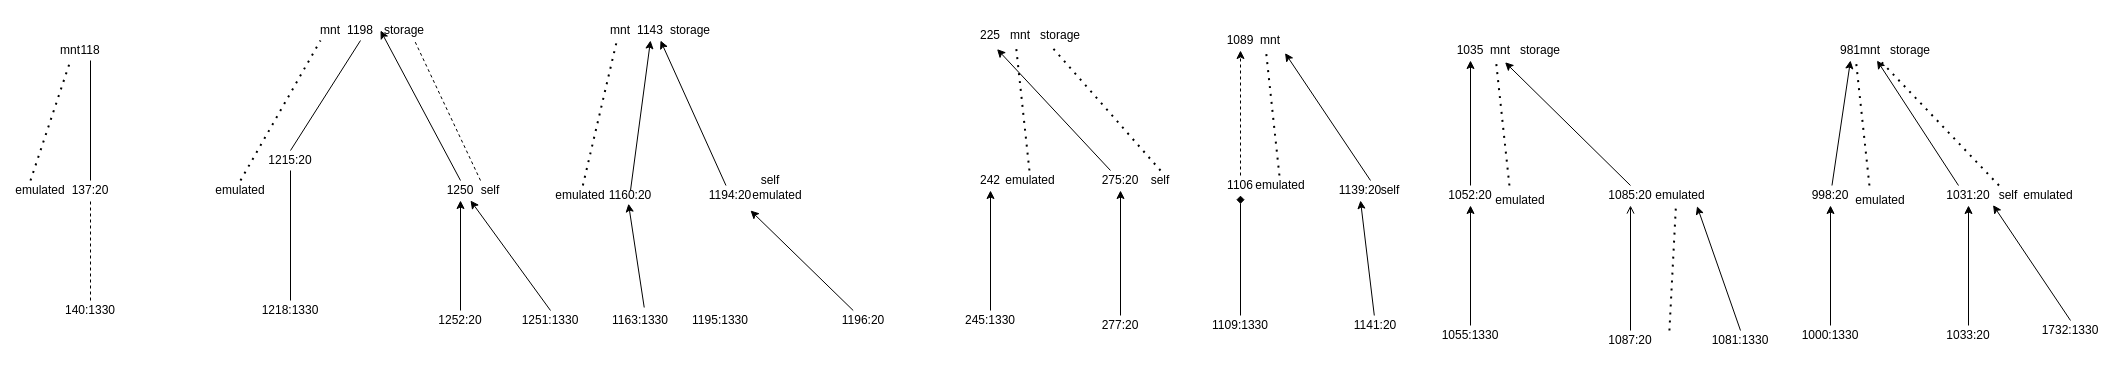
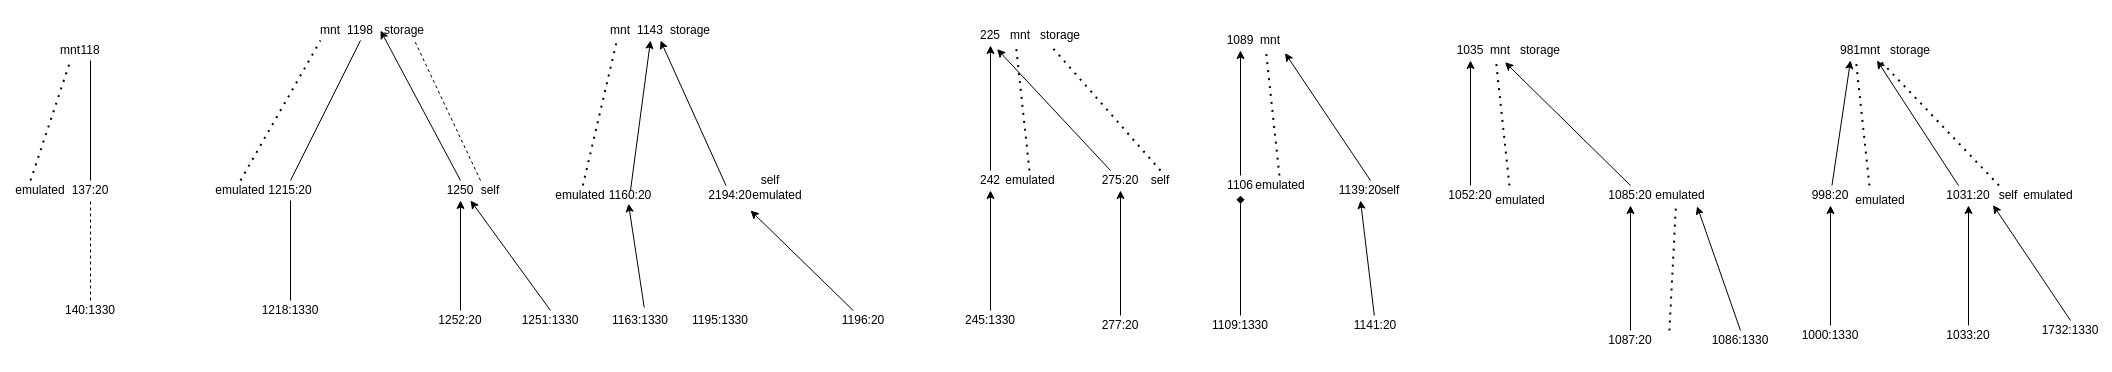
none -> (991, 111)
(1241, 116) -> (1241, 116)
(291, 161) -> (291, 191)
(731, 196) -> (731, 196)
(1631, 211) -> (1631, 213)
(1471, 269) -> none
(1471, 336) -> none
(1741, 341) -> (1741, 341)
